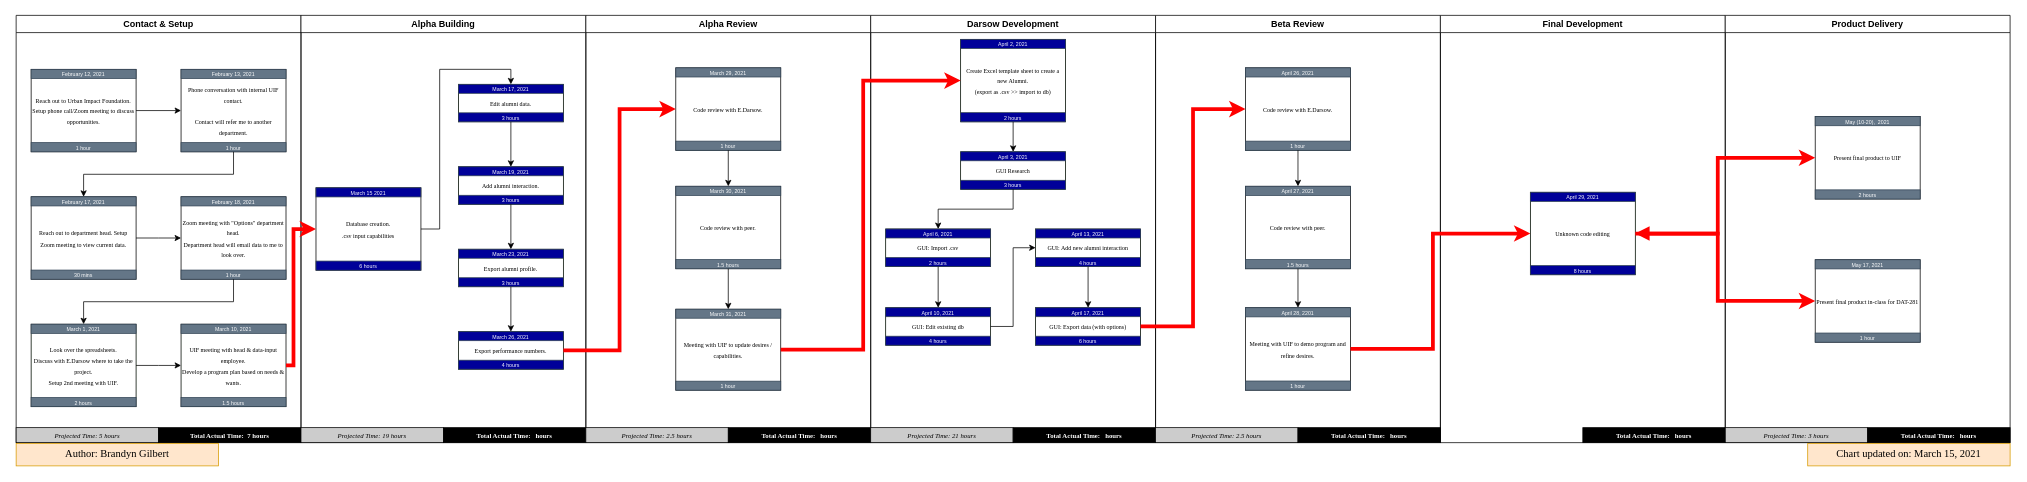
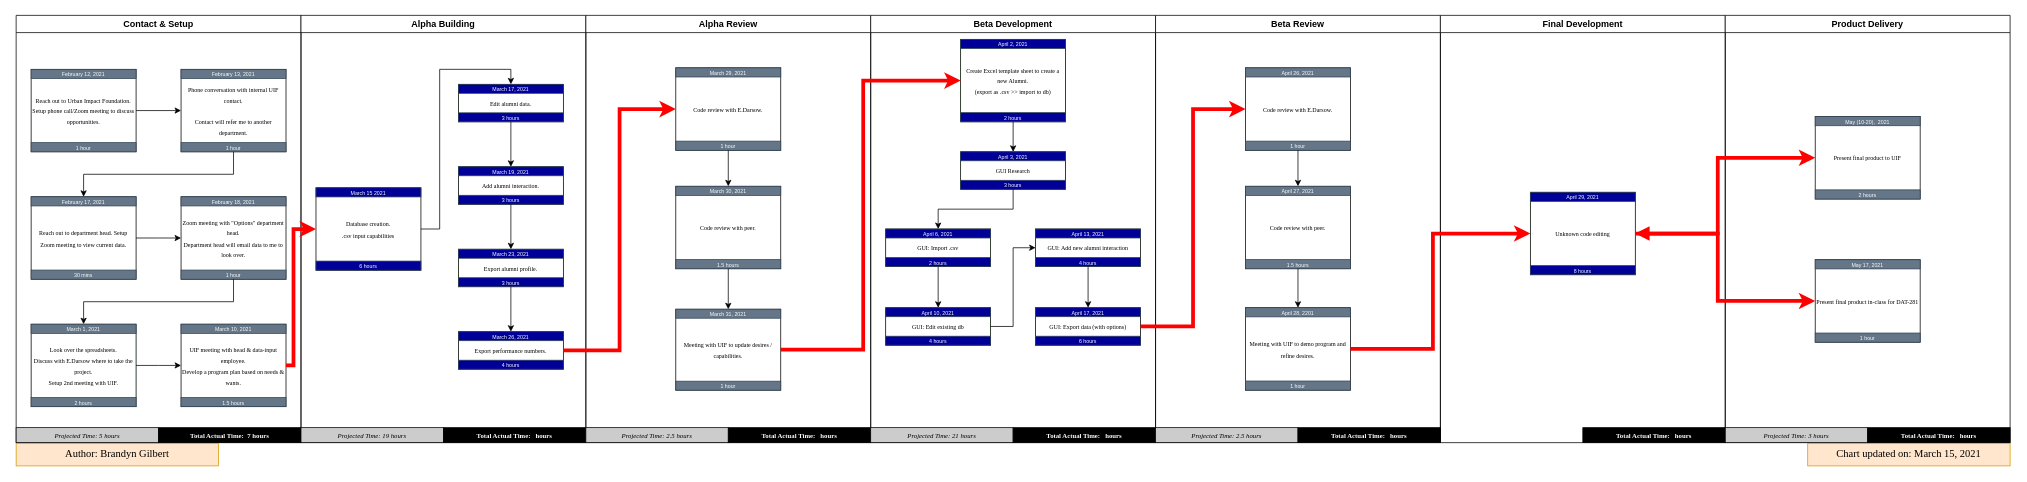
(1013, 24) -> (1013, 24)
